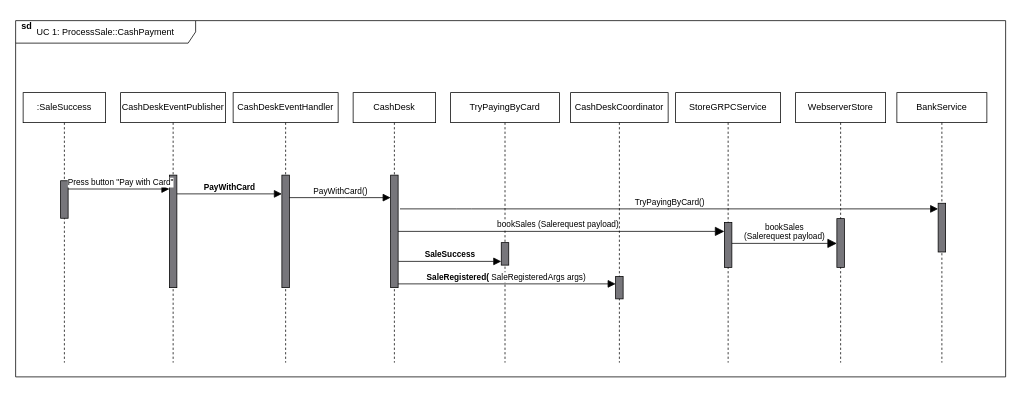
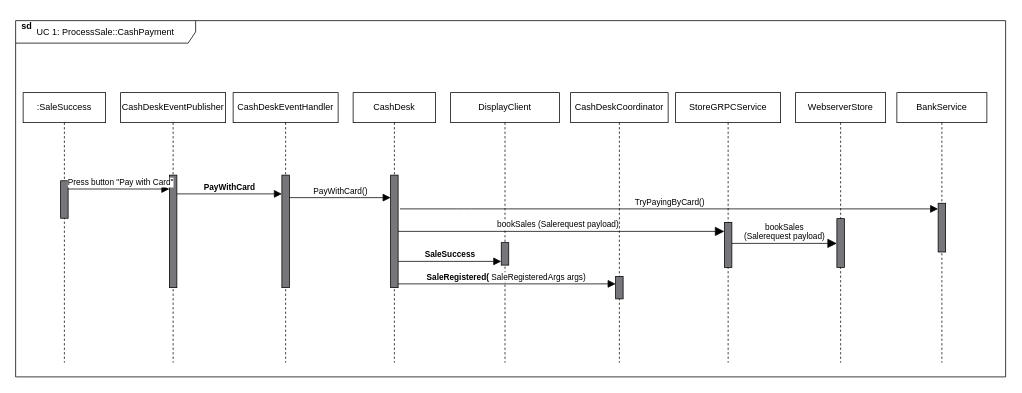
(505, 108) -> (505, 108)
